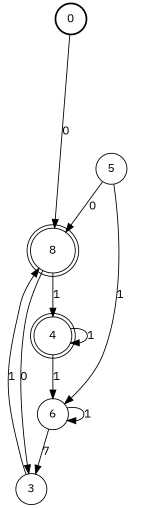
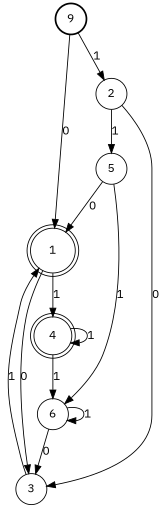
(71, 19) -> (71, 19)
none -> (111, 94)
(53, 251) -> (53, 251)
(46, 452) -> (46, 452)
